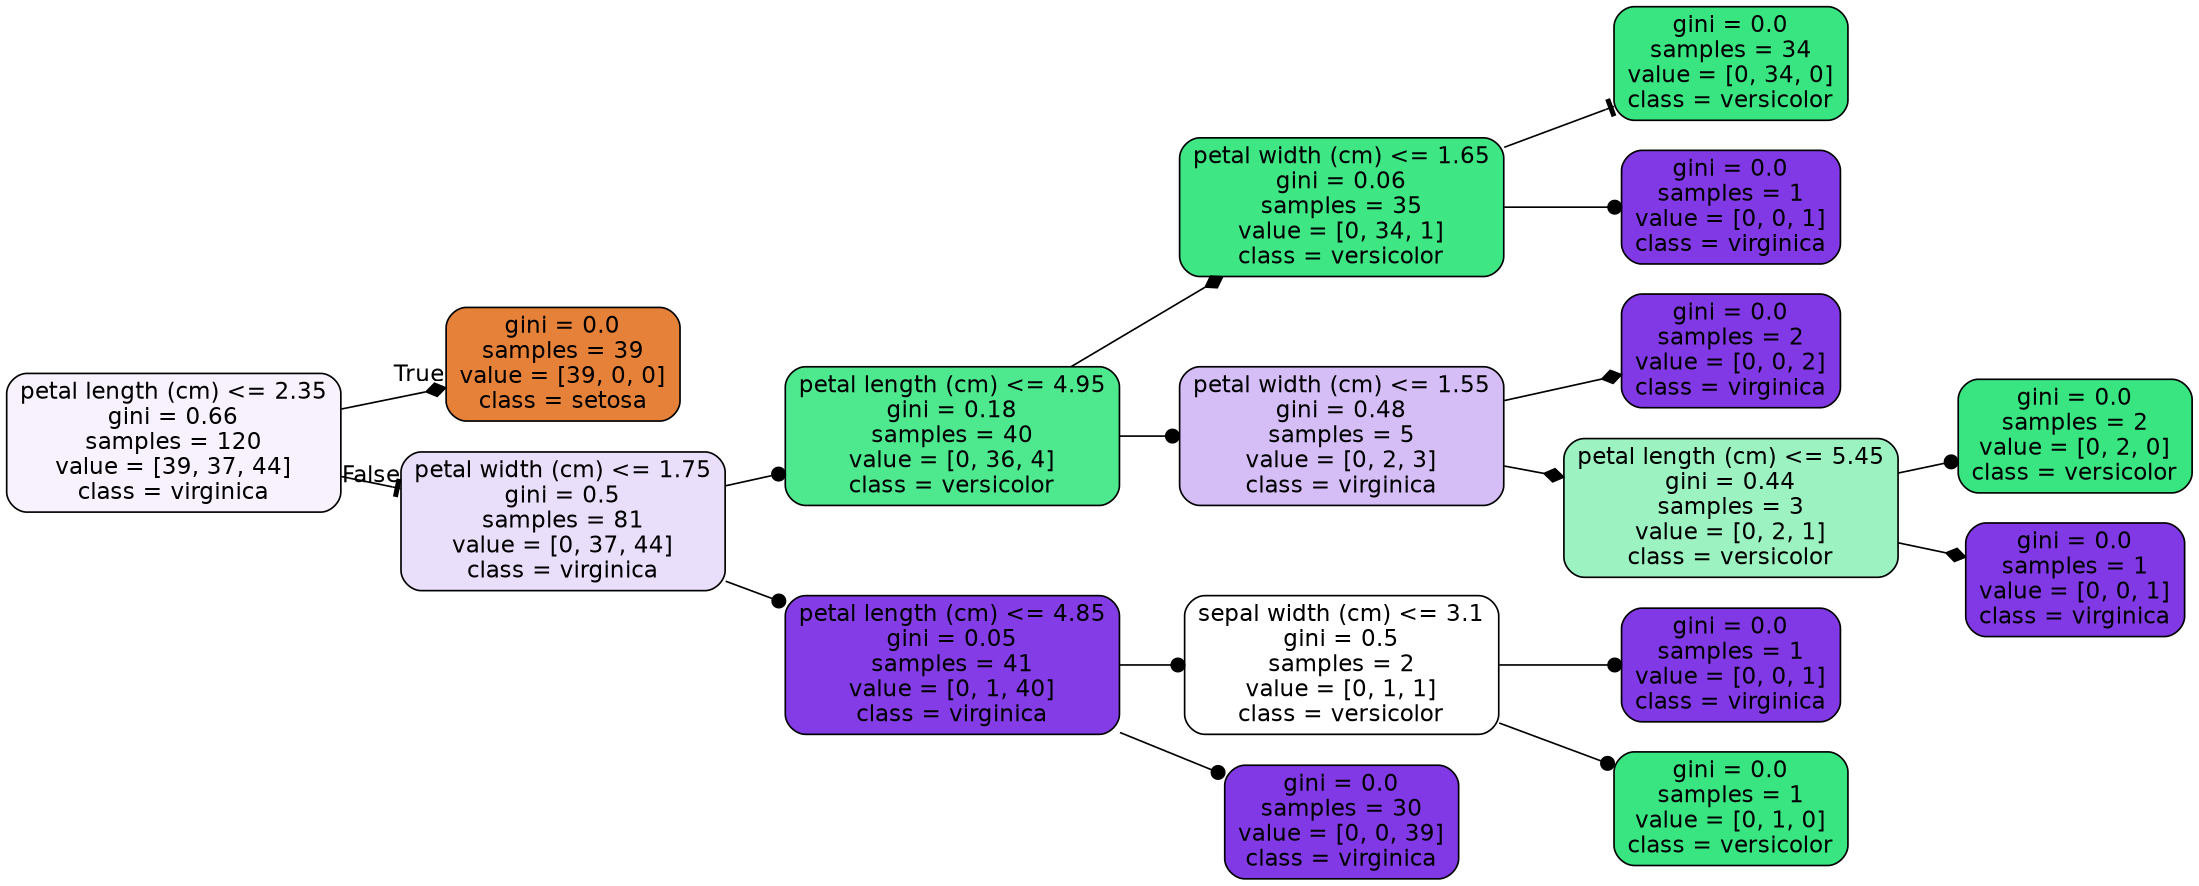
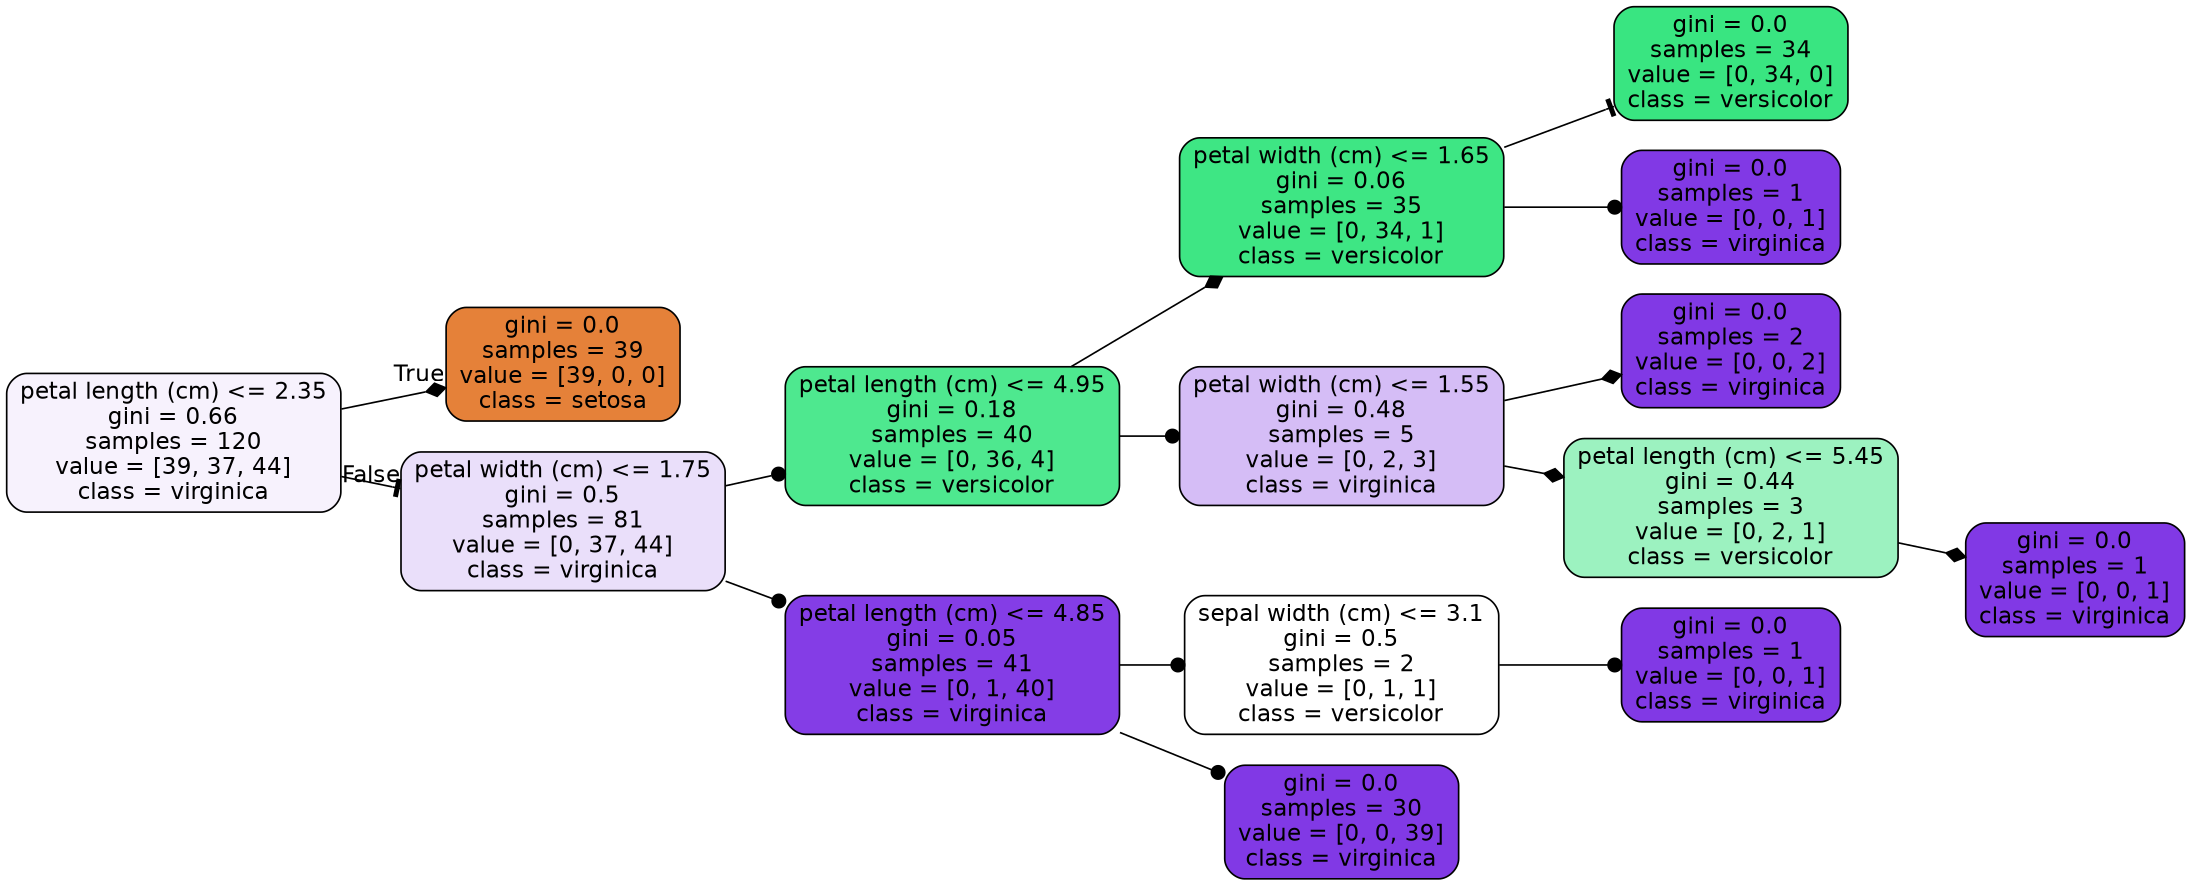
(2075, 436) -> none
(1731, 809) -> none
